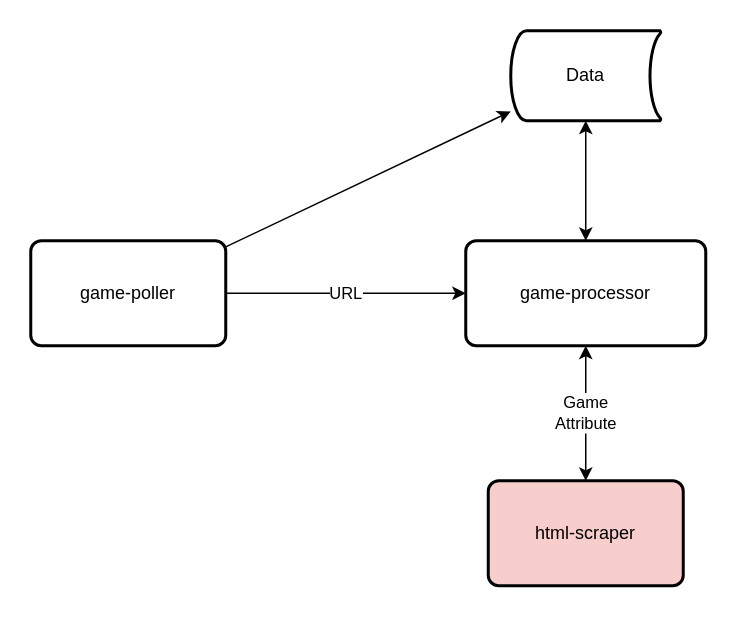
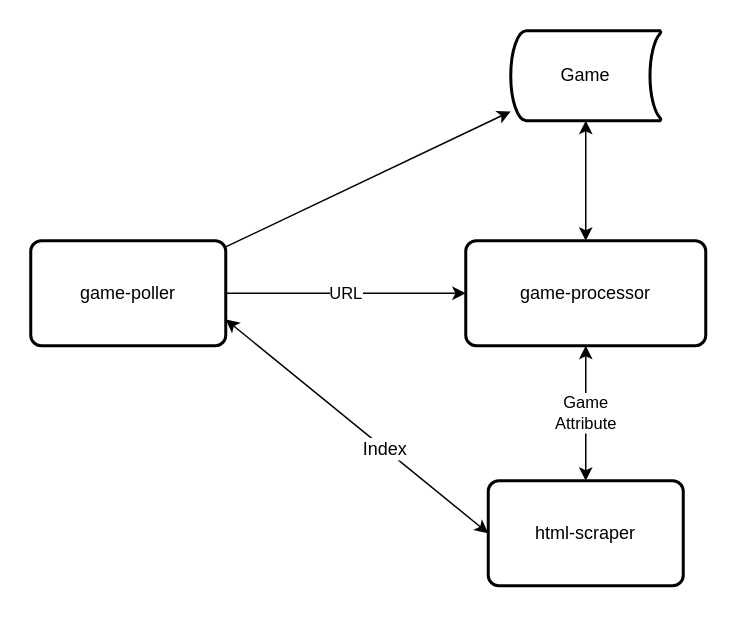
(586, 76) -> (586, 76)
none -> (357, 426)
(586, 533) -> (586, 533)
